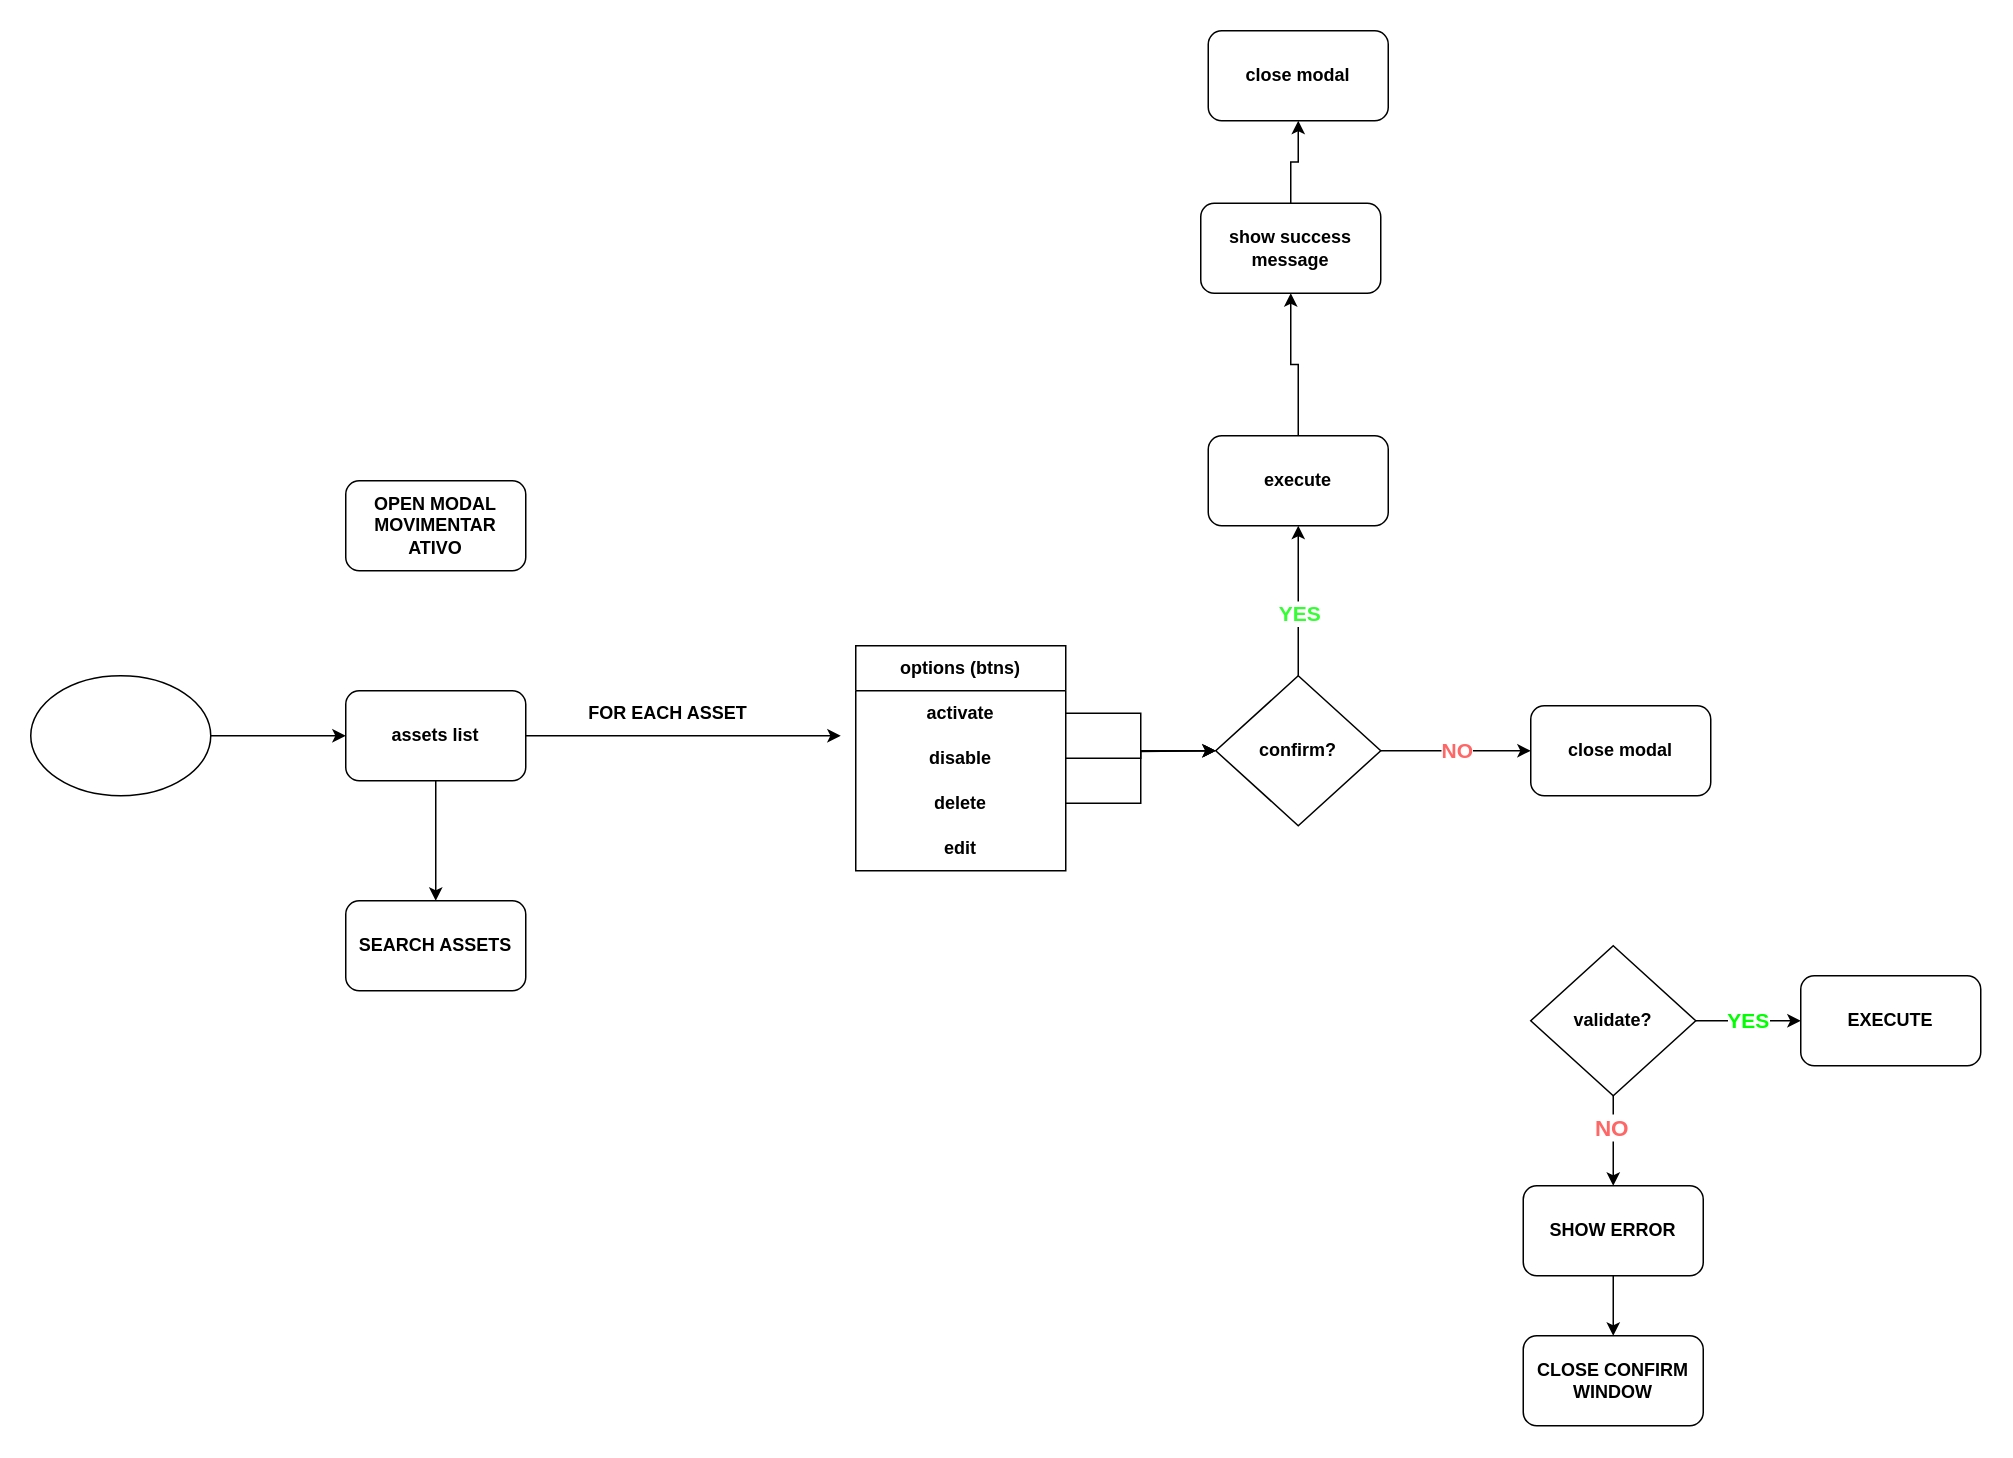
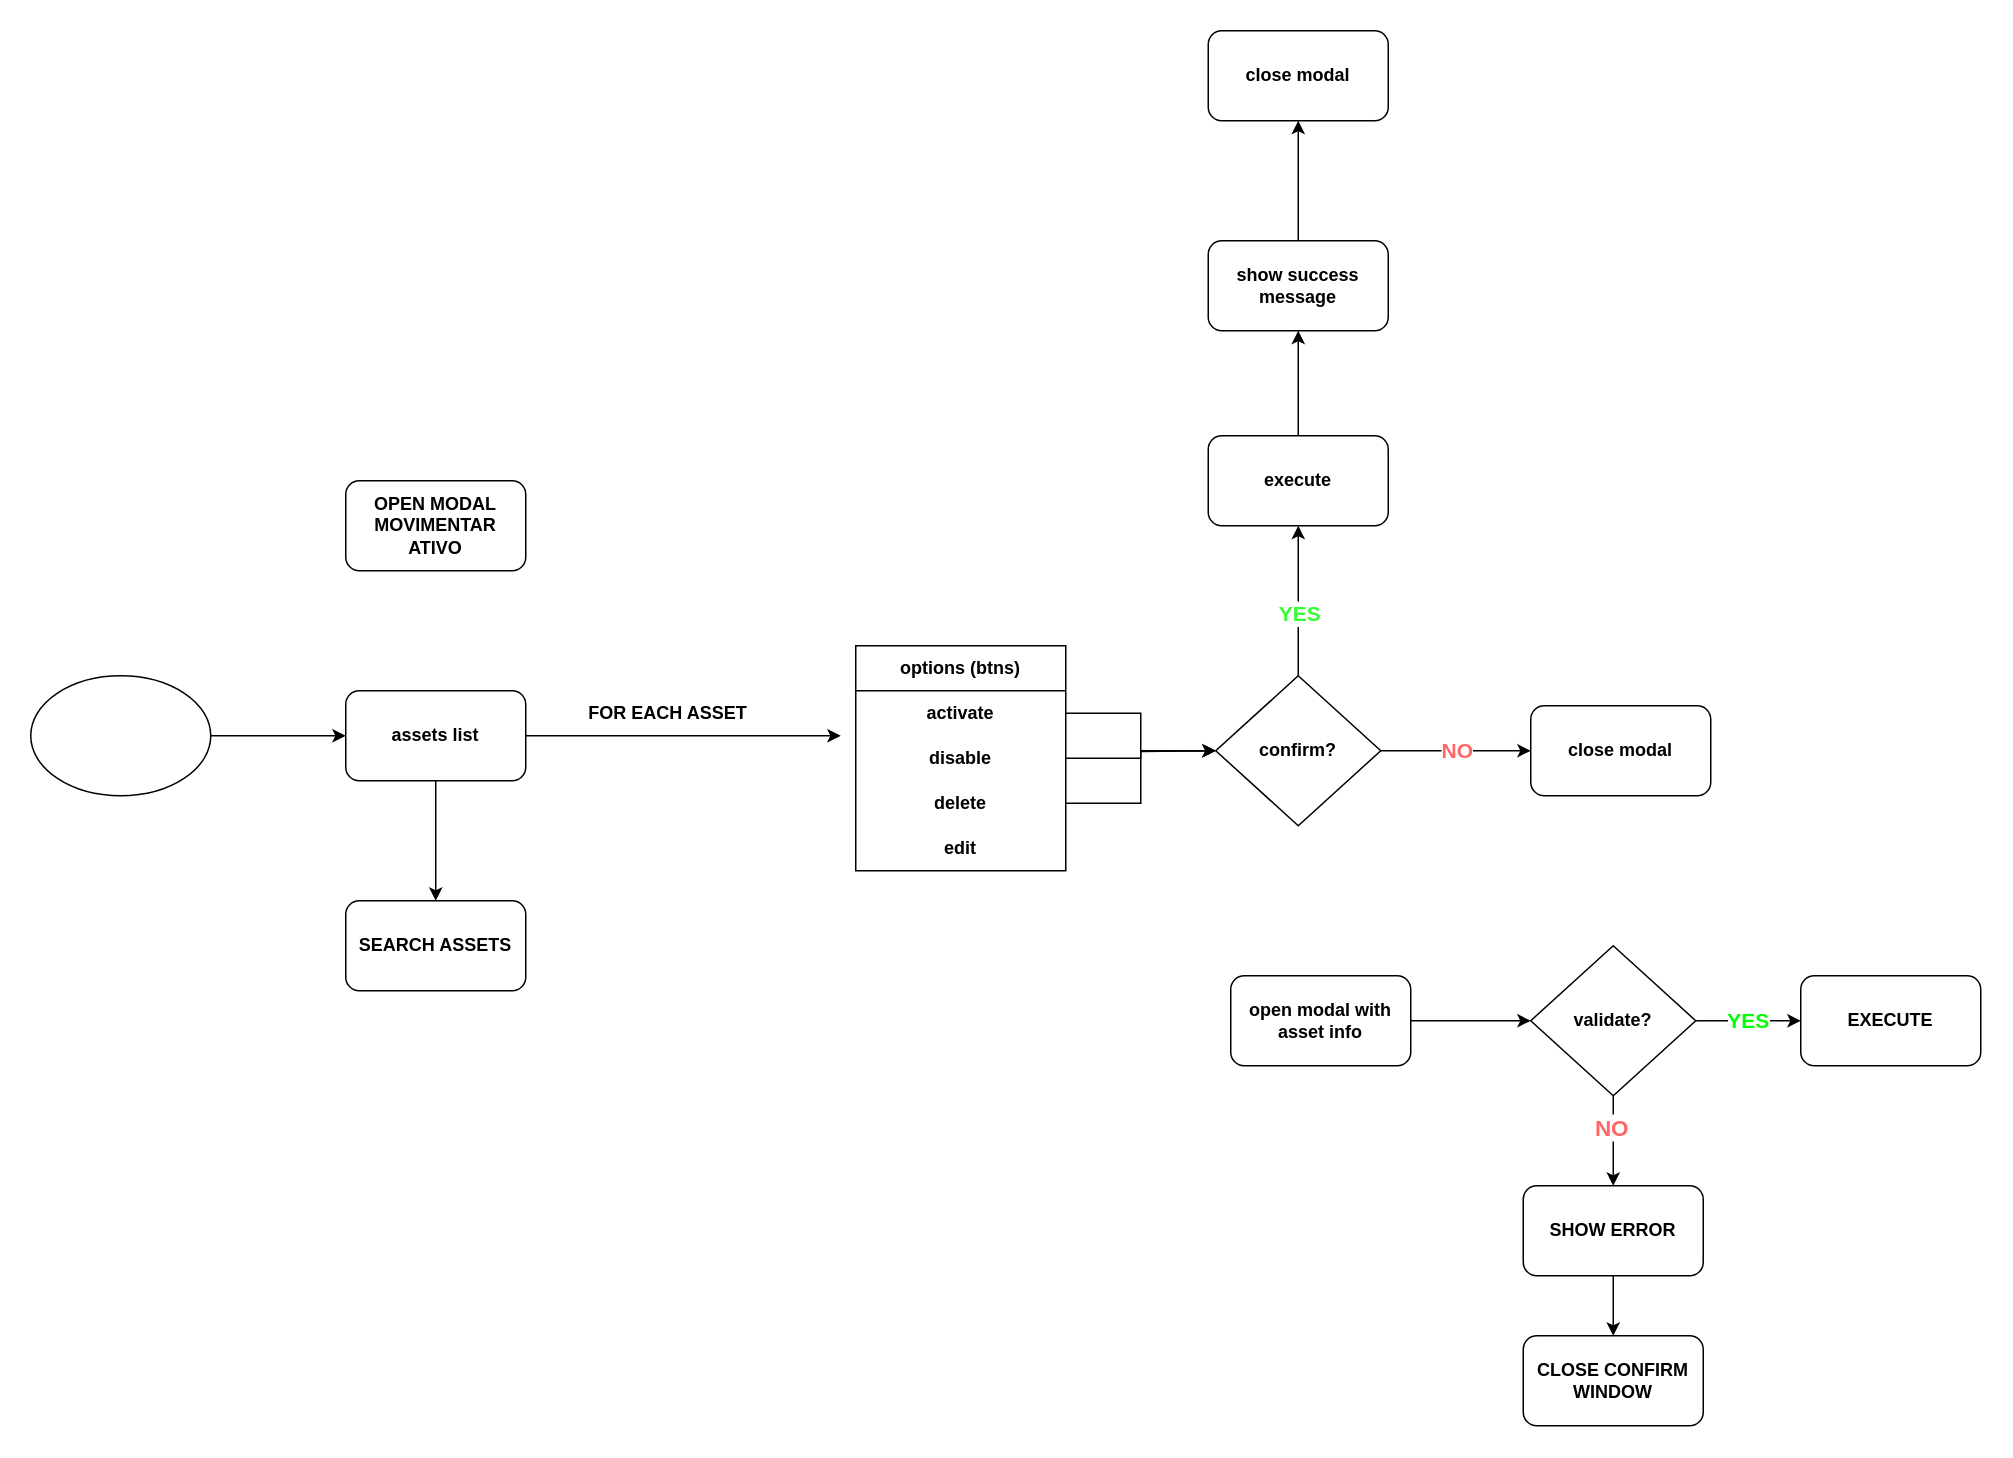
(1291, 248) -> (1298, 286)
none -> (1321, 1021)
none -> (1466, 1021)
